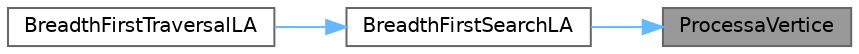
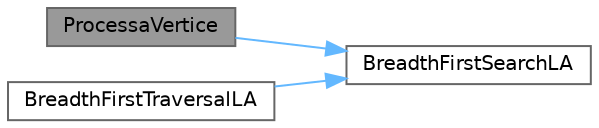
(617, 27) -> (281, 43)
